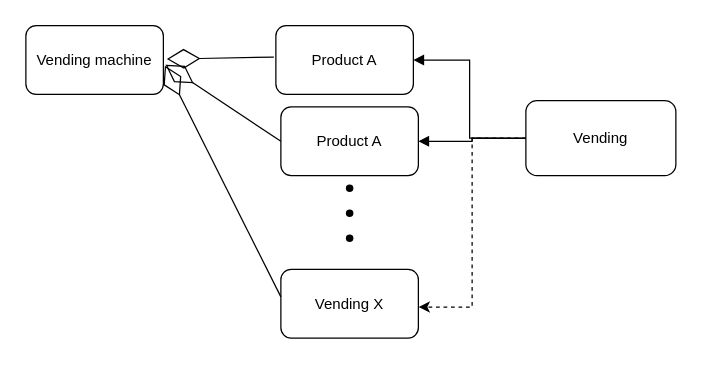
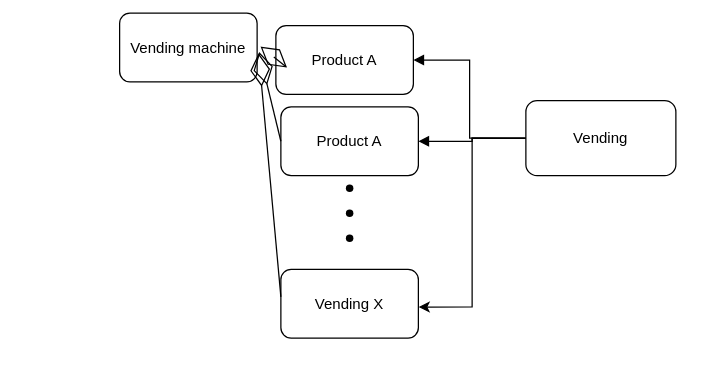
(94, 60) -> (188, 48)
(472, 245) -> (472, 245)
